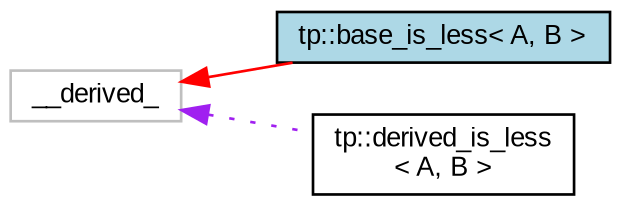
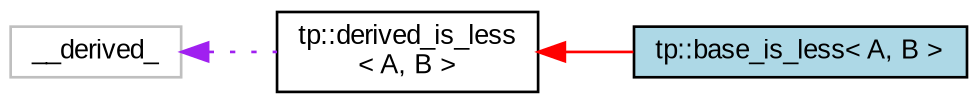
(250, 70) -> (599, 52)
